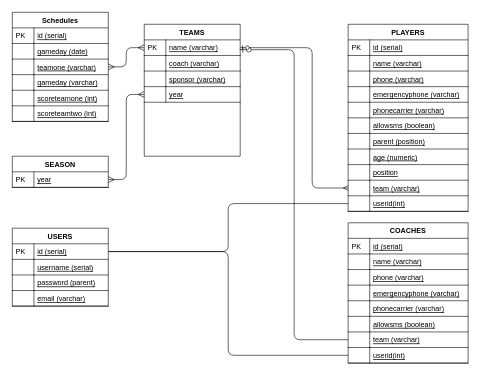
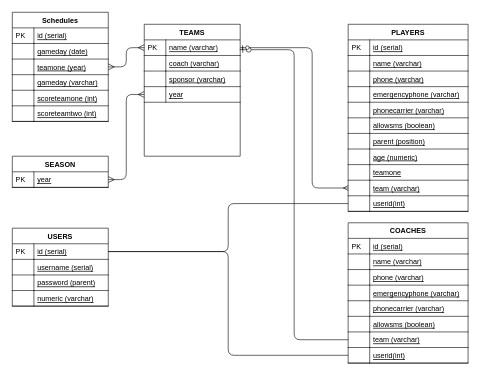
(71, 67) -> (64, 67)
(387, 173) -> (387, 173)
(65, 299) -> (70, 299)
